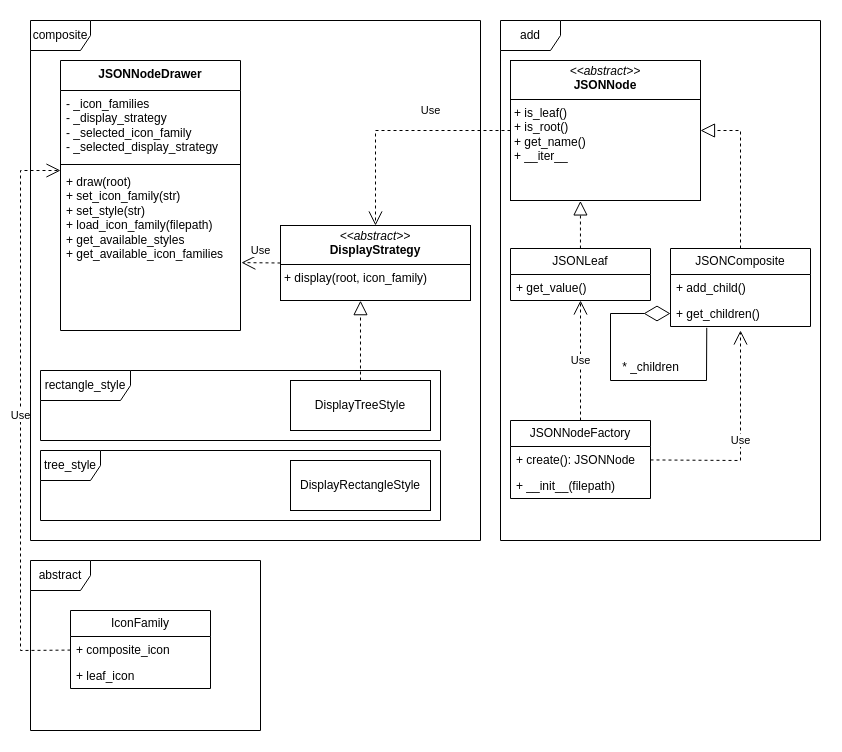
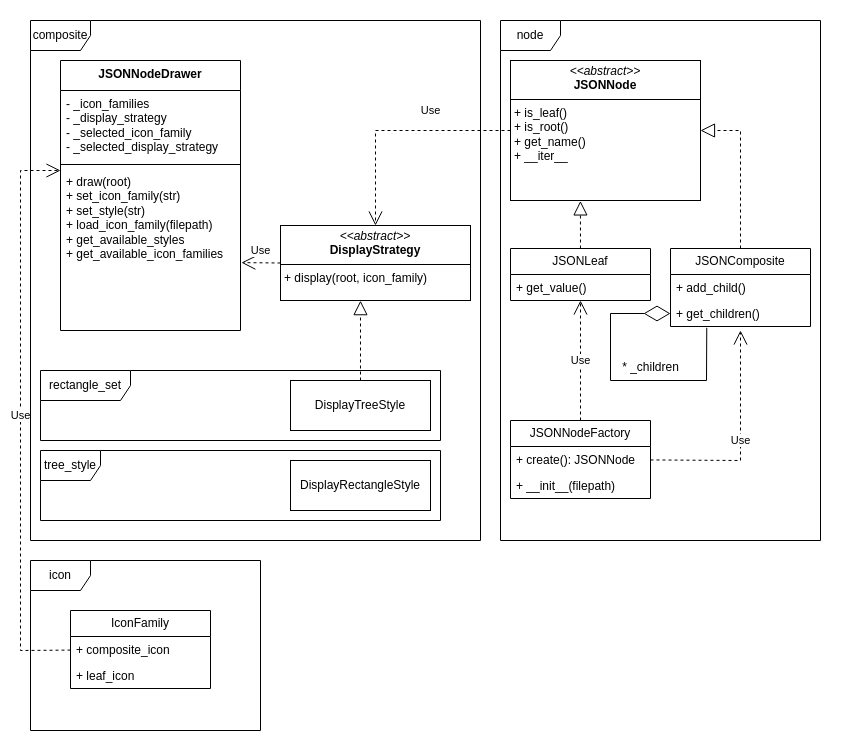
(531, 36) -> (531, 36)
(86, 386) -> (86, 386)
(61, 576) -> (61, 576)
